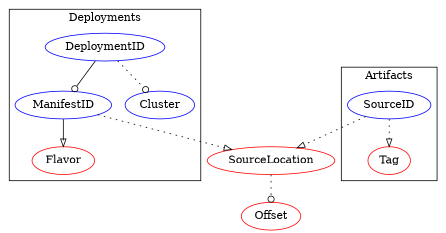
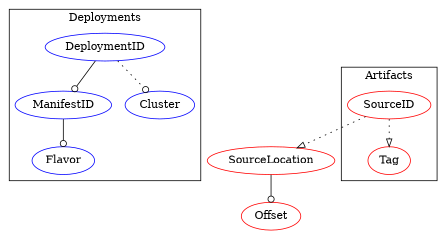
(389, 105) -> (389, 105)
(63, 130) -> (63, 130)
(161, 131) -> none
(63, 161) -> (63, 161)
(271, 185) -> (271, 185)
